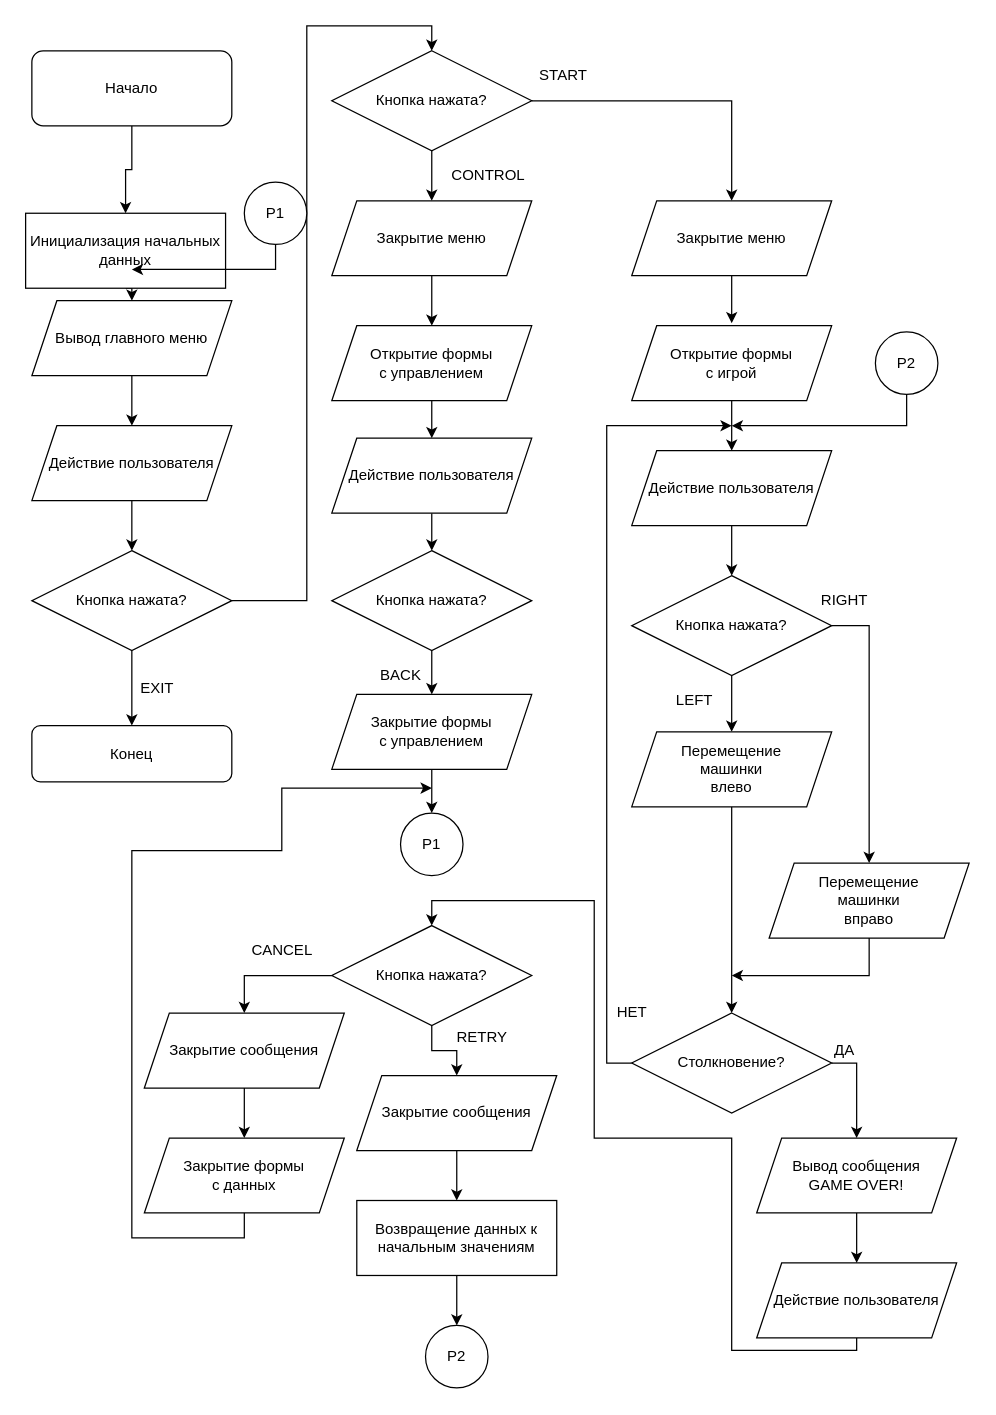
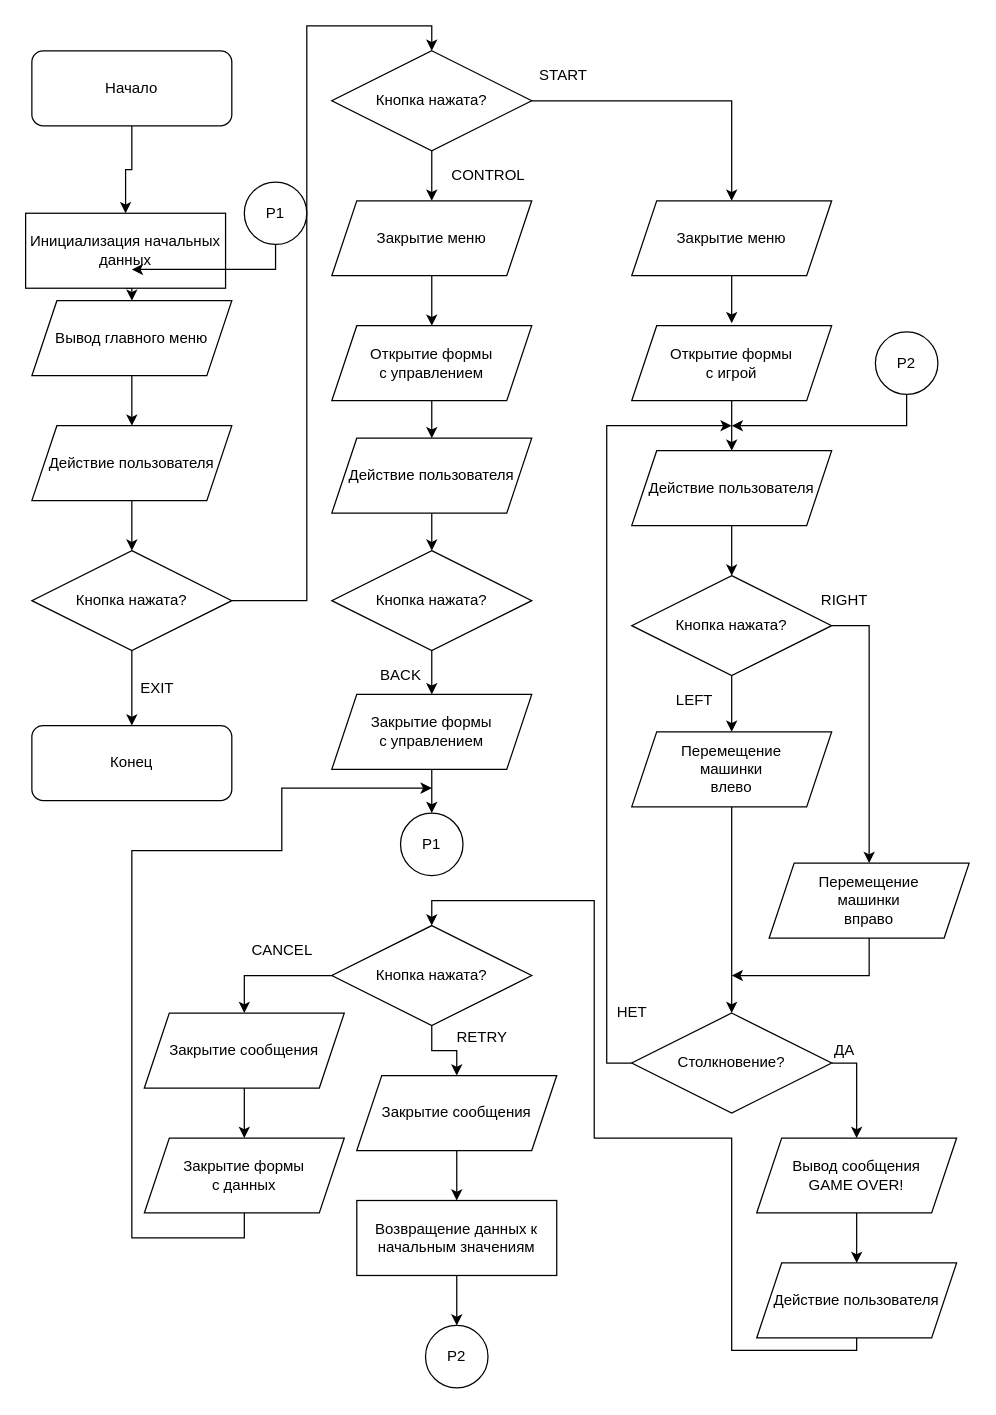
(132, 754) -> (132, 763)
